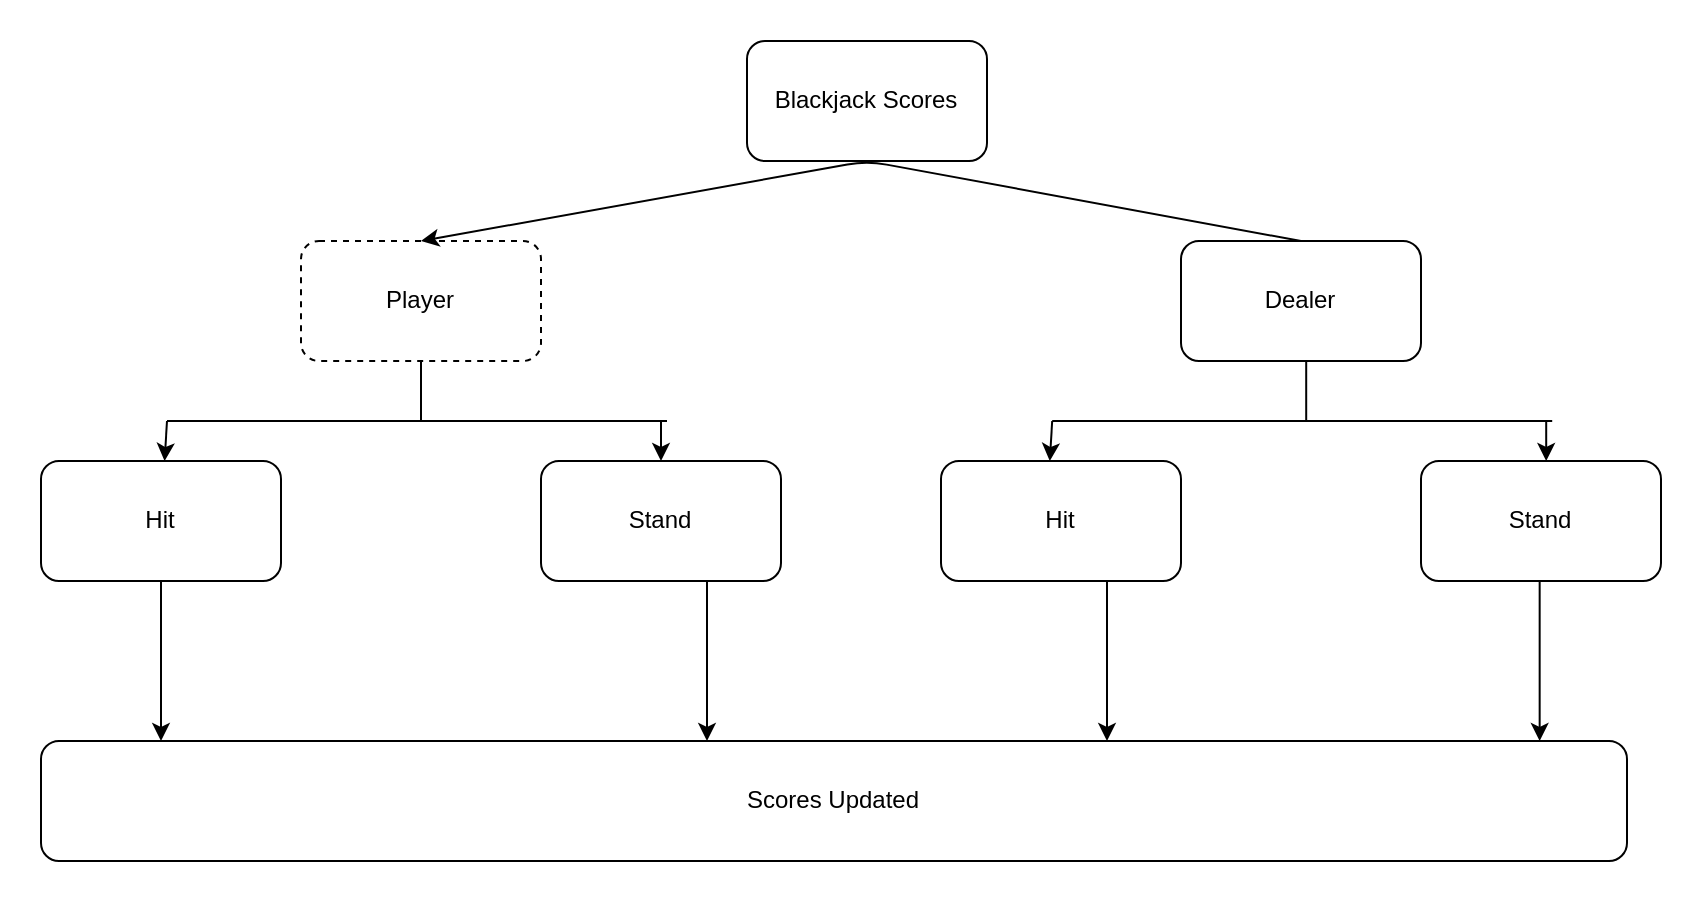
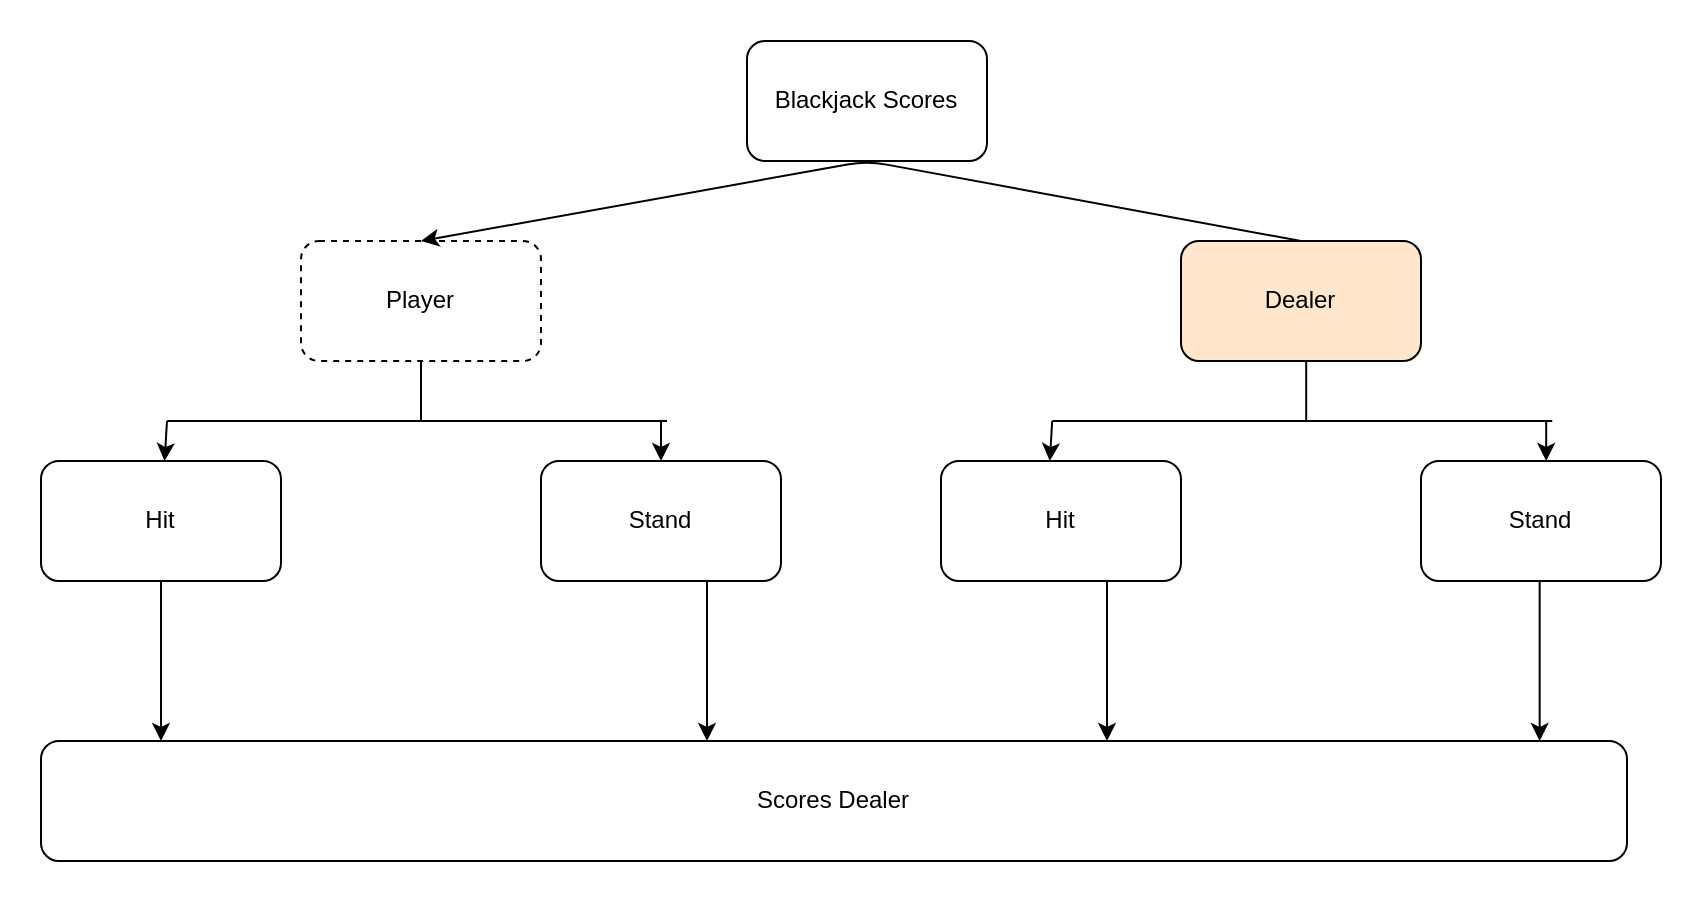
(1301, 301) -> (1301, 301)
(834, 801) -> (834, 801)
